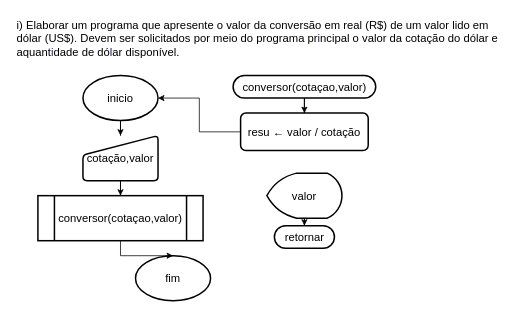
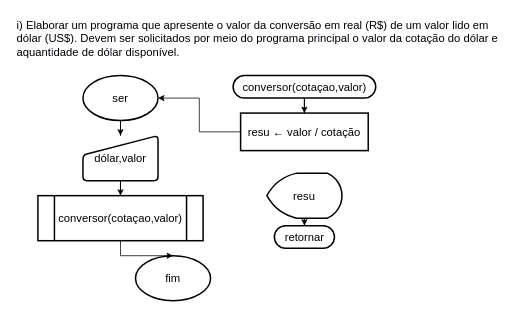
(120, 98) -> (120, 98)
(304, 132) -> (304, 132)
(120, 158) -> (120, 158)
(304, 195) -> (304, 195)
